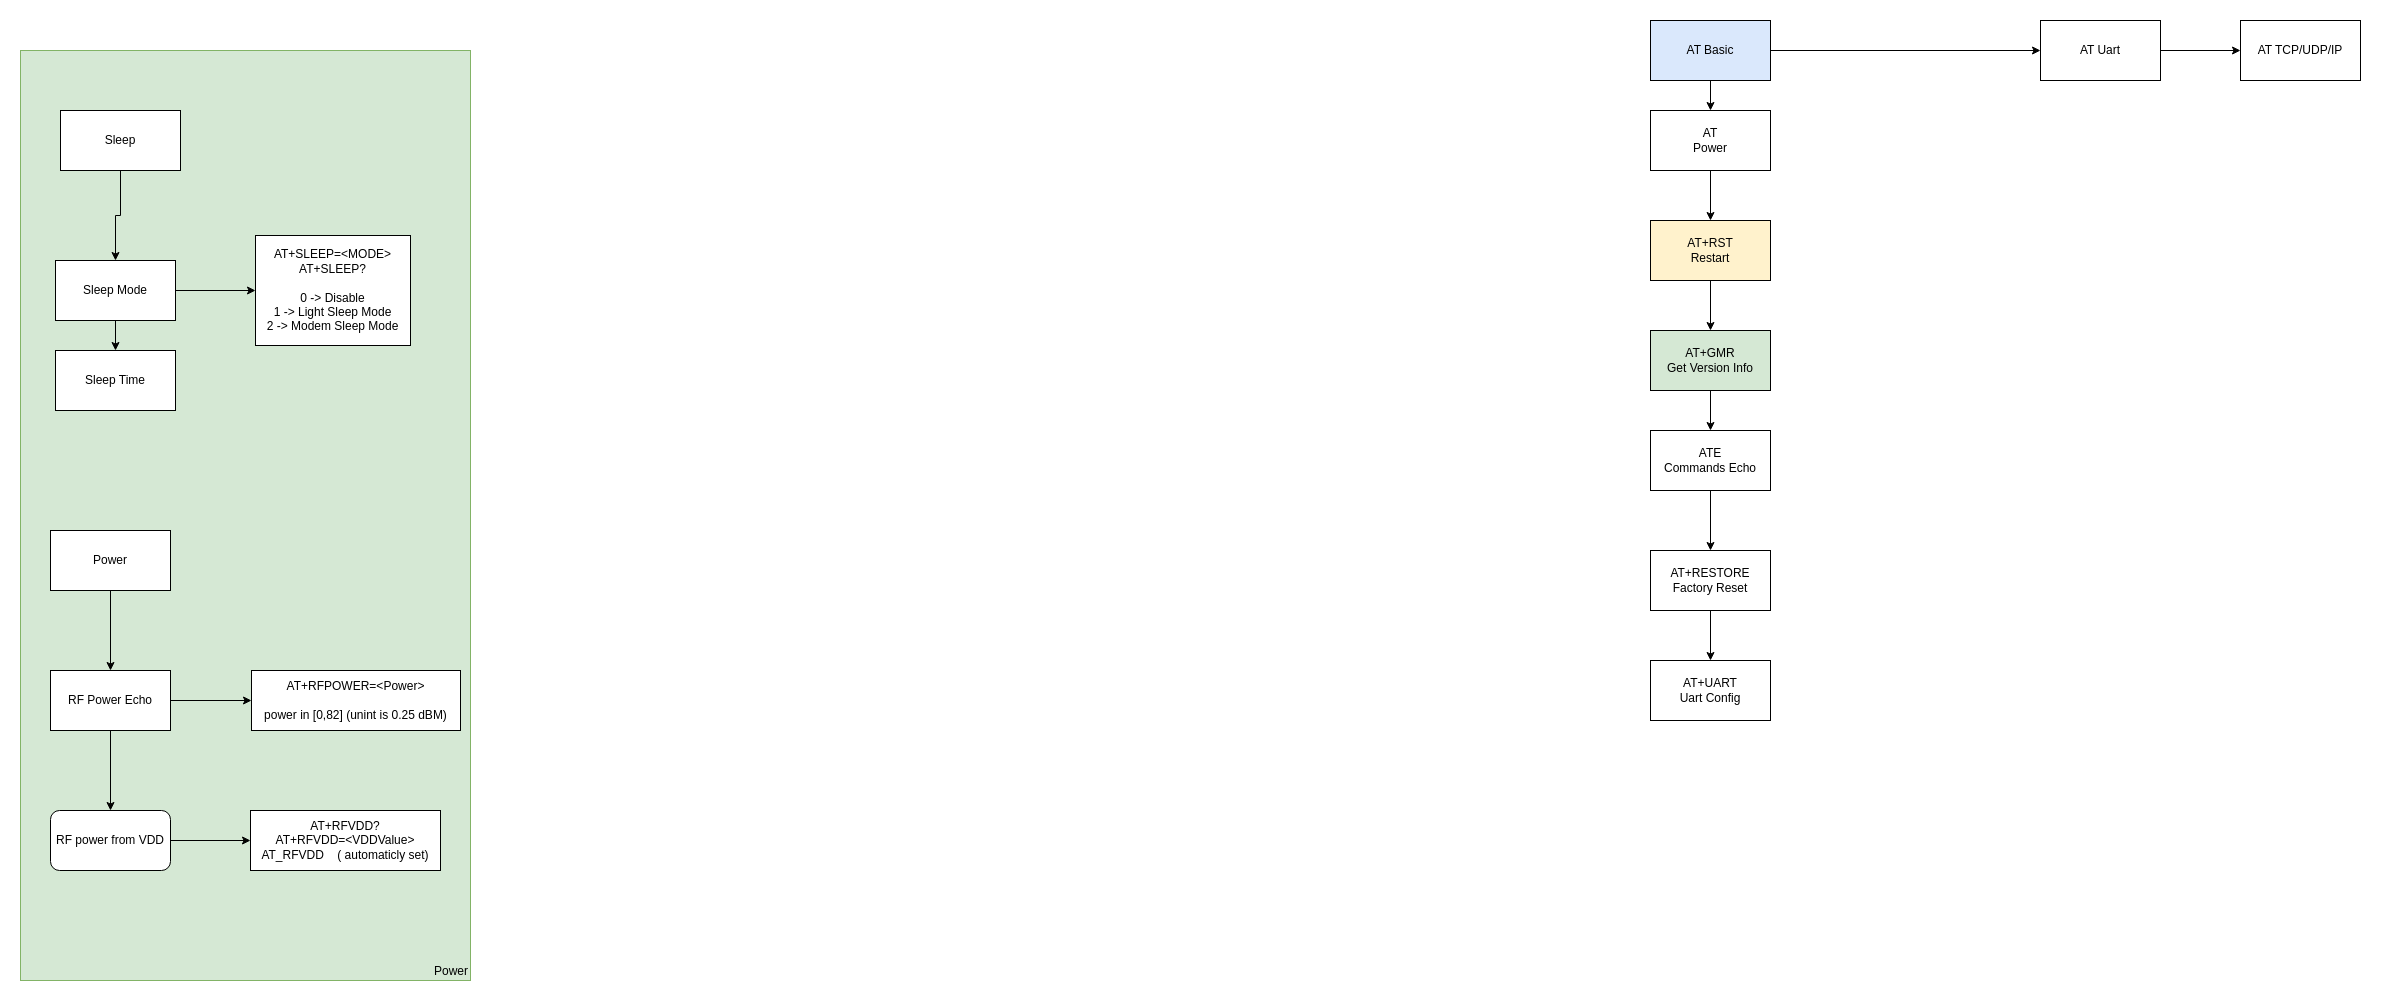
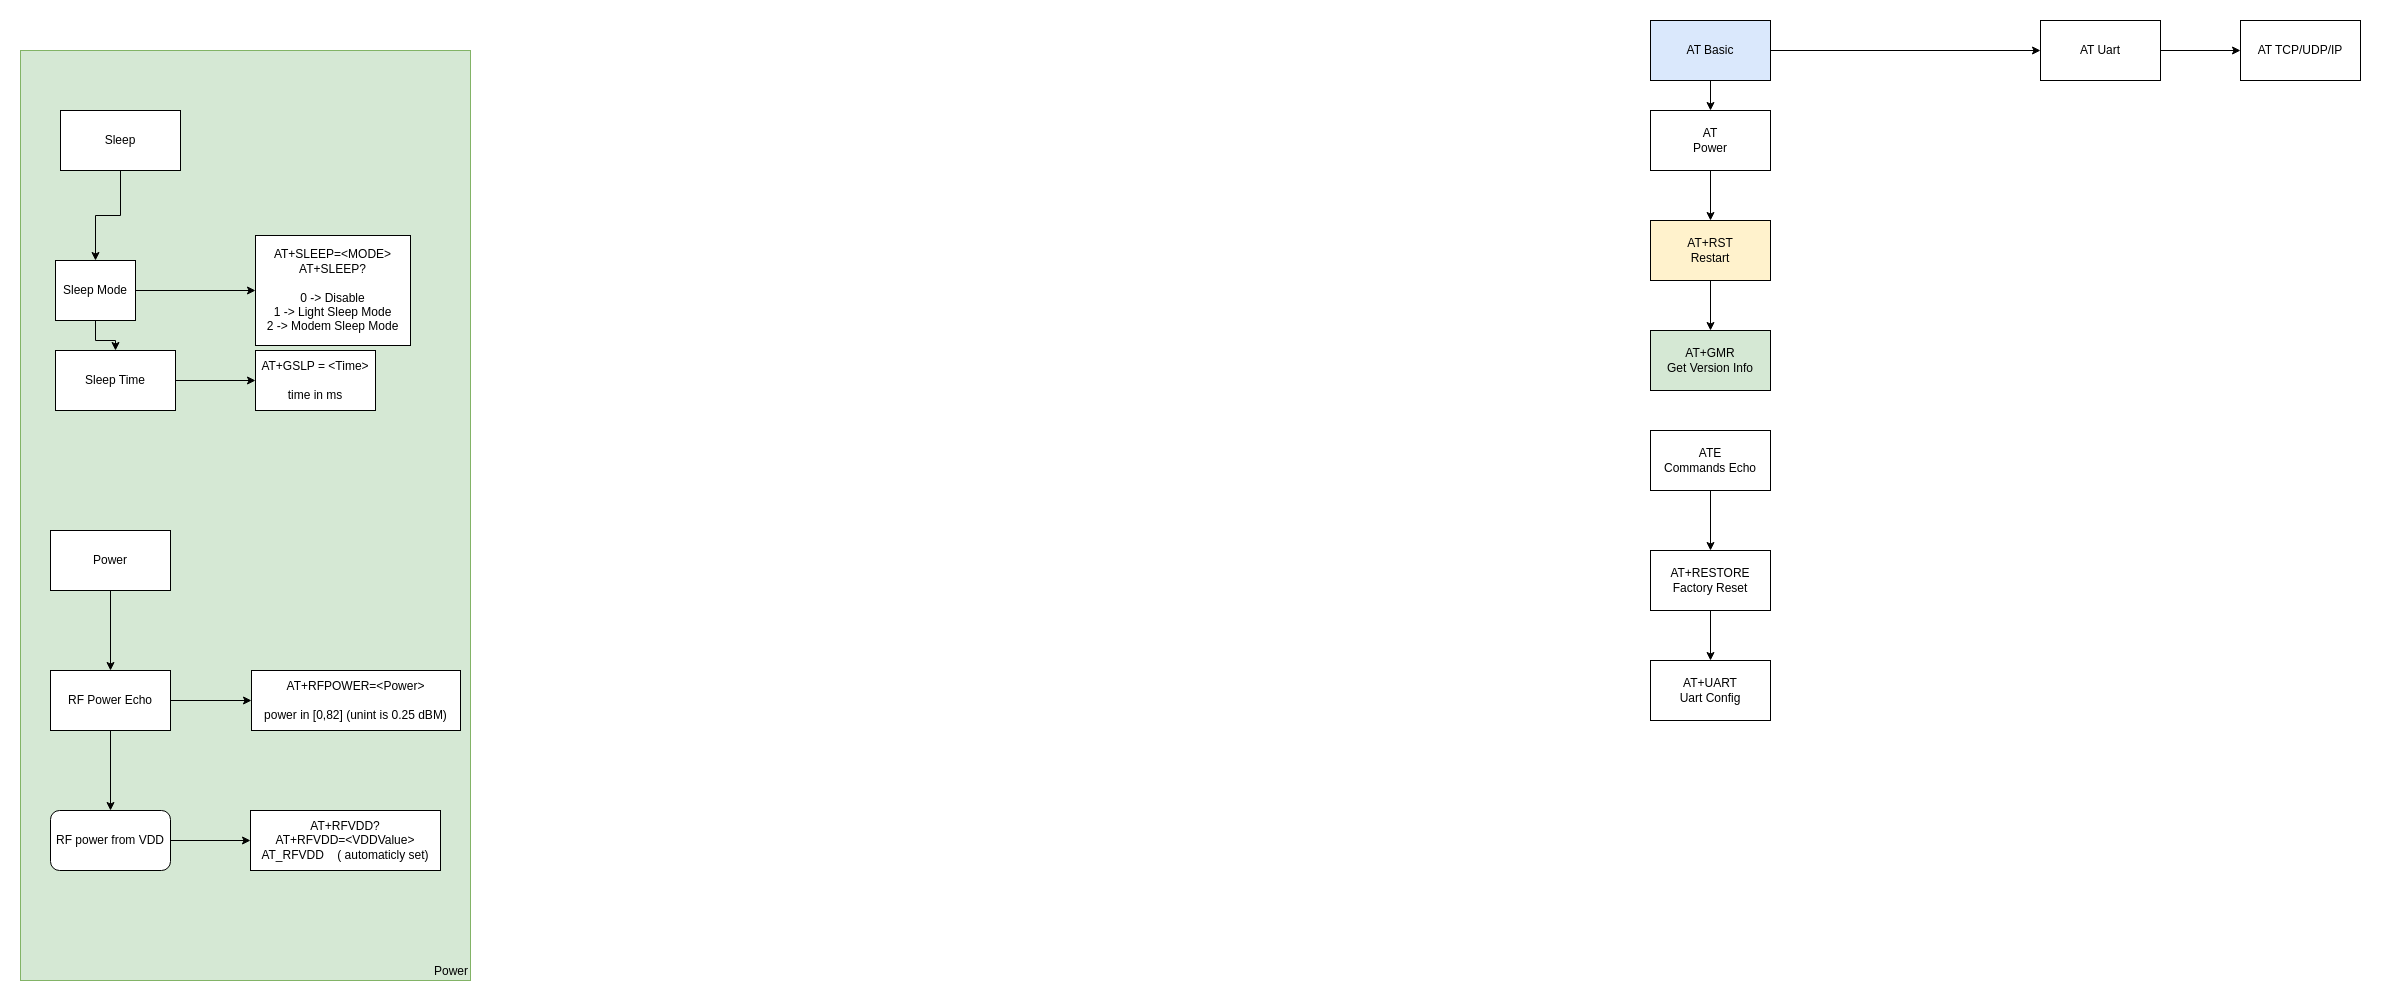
(116, 291) -> (96, 291)
none -> (212, 381)
none -> (316, 381)
(1711, 407) -> none
